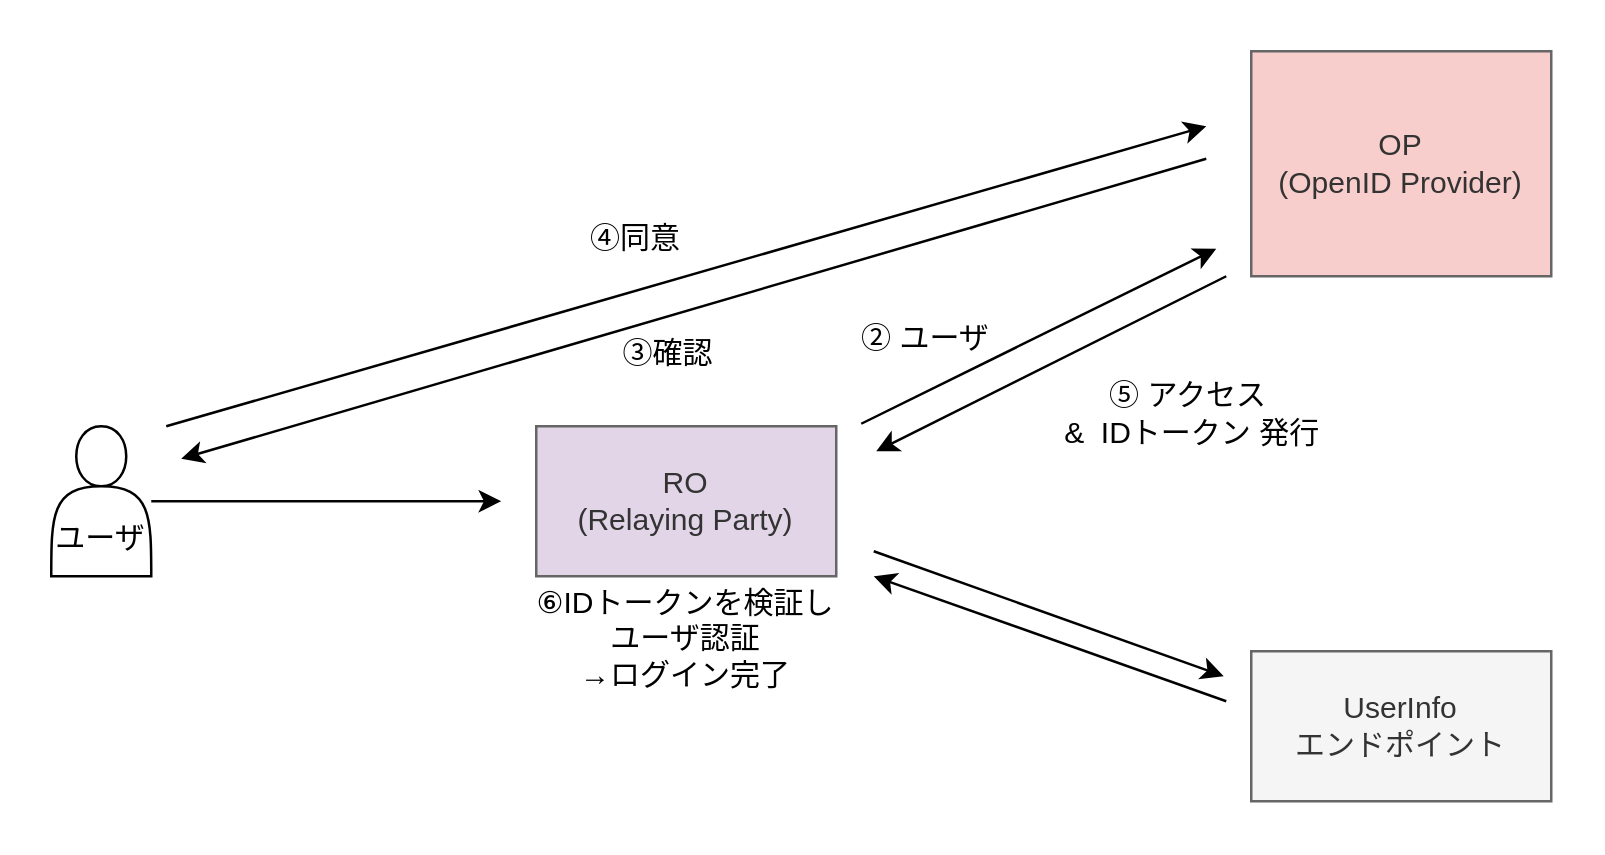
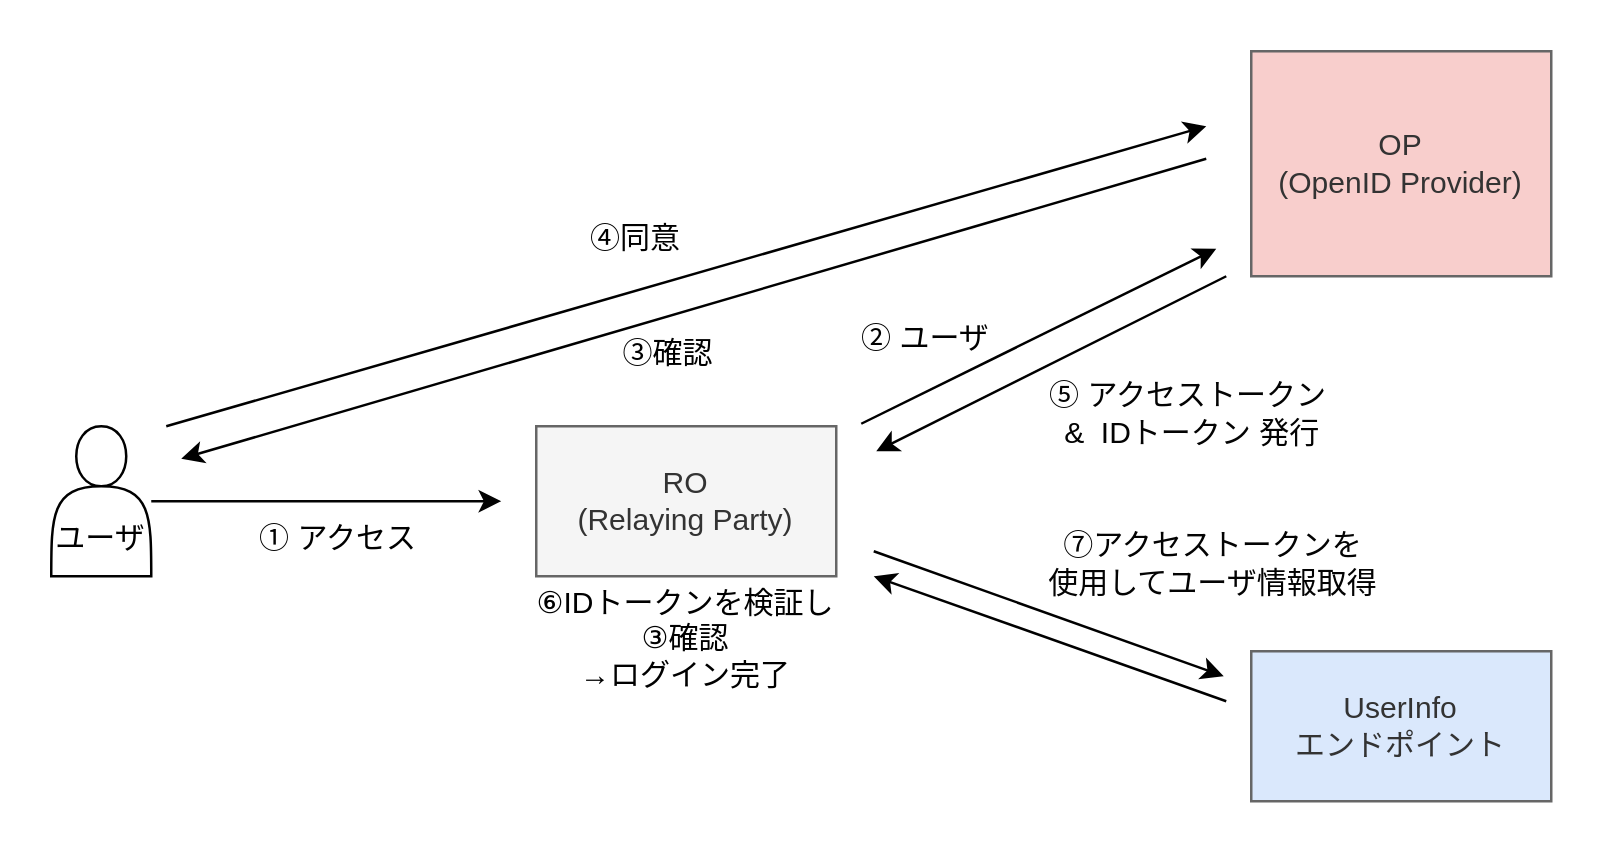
(1189, 414) -> (1189, 414)
(686, 501) -> (686, 501)
none -> (339, 539)
none -> (1214, 564)
(686, 639) -> (686, 639)
(1401, 726) -> (1401, 726)
